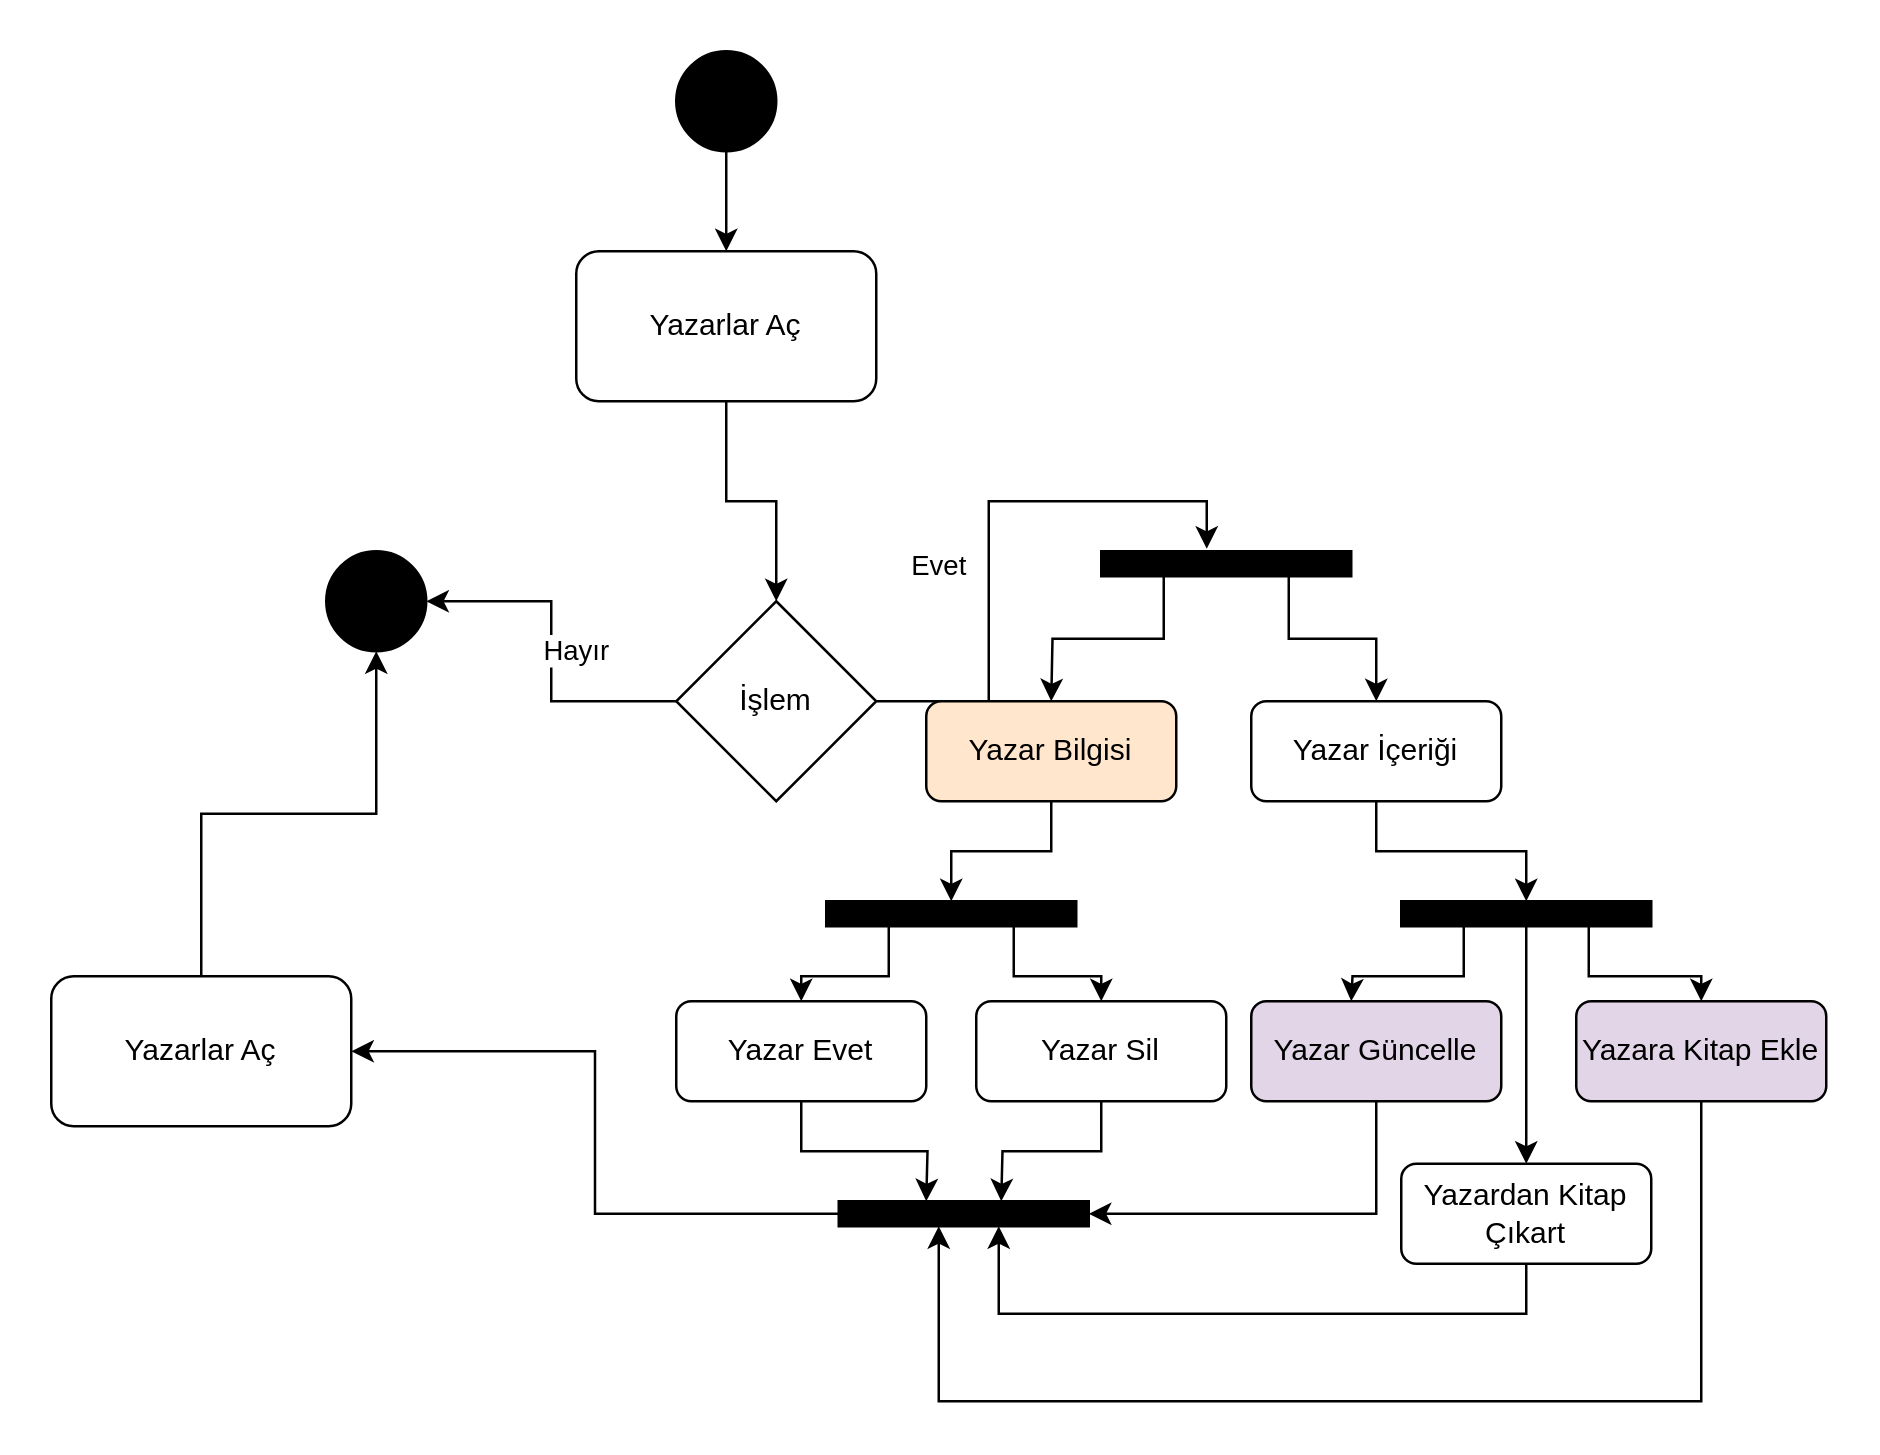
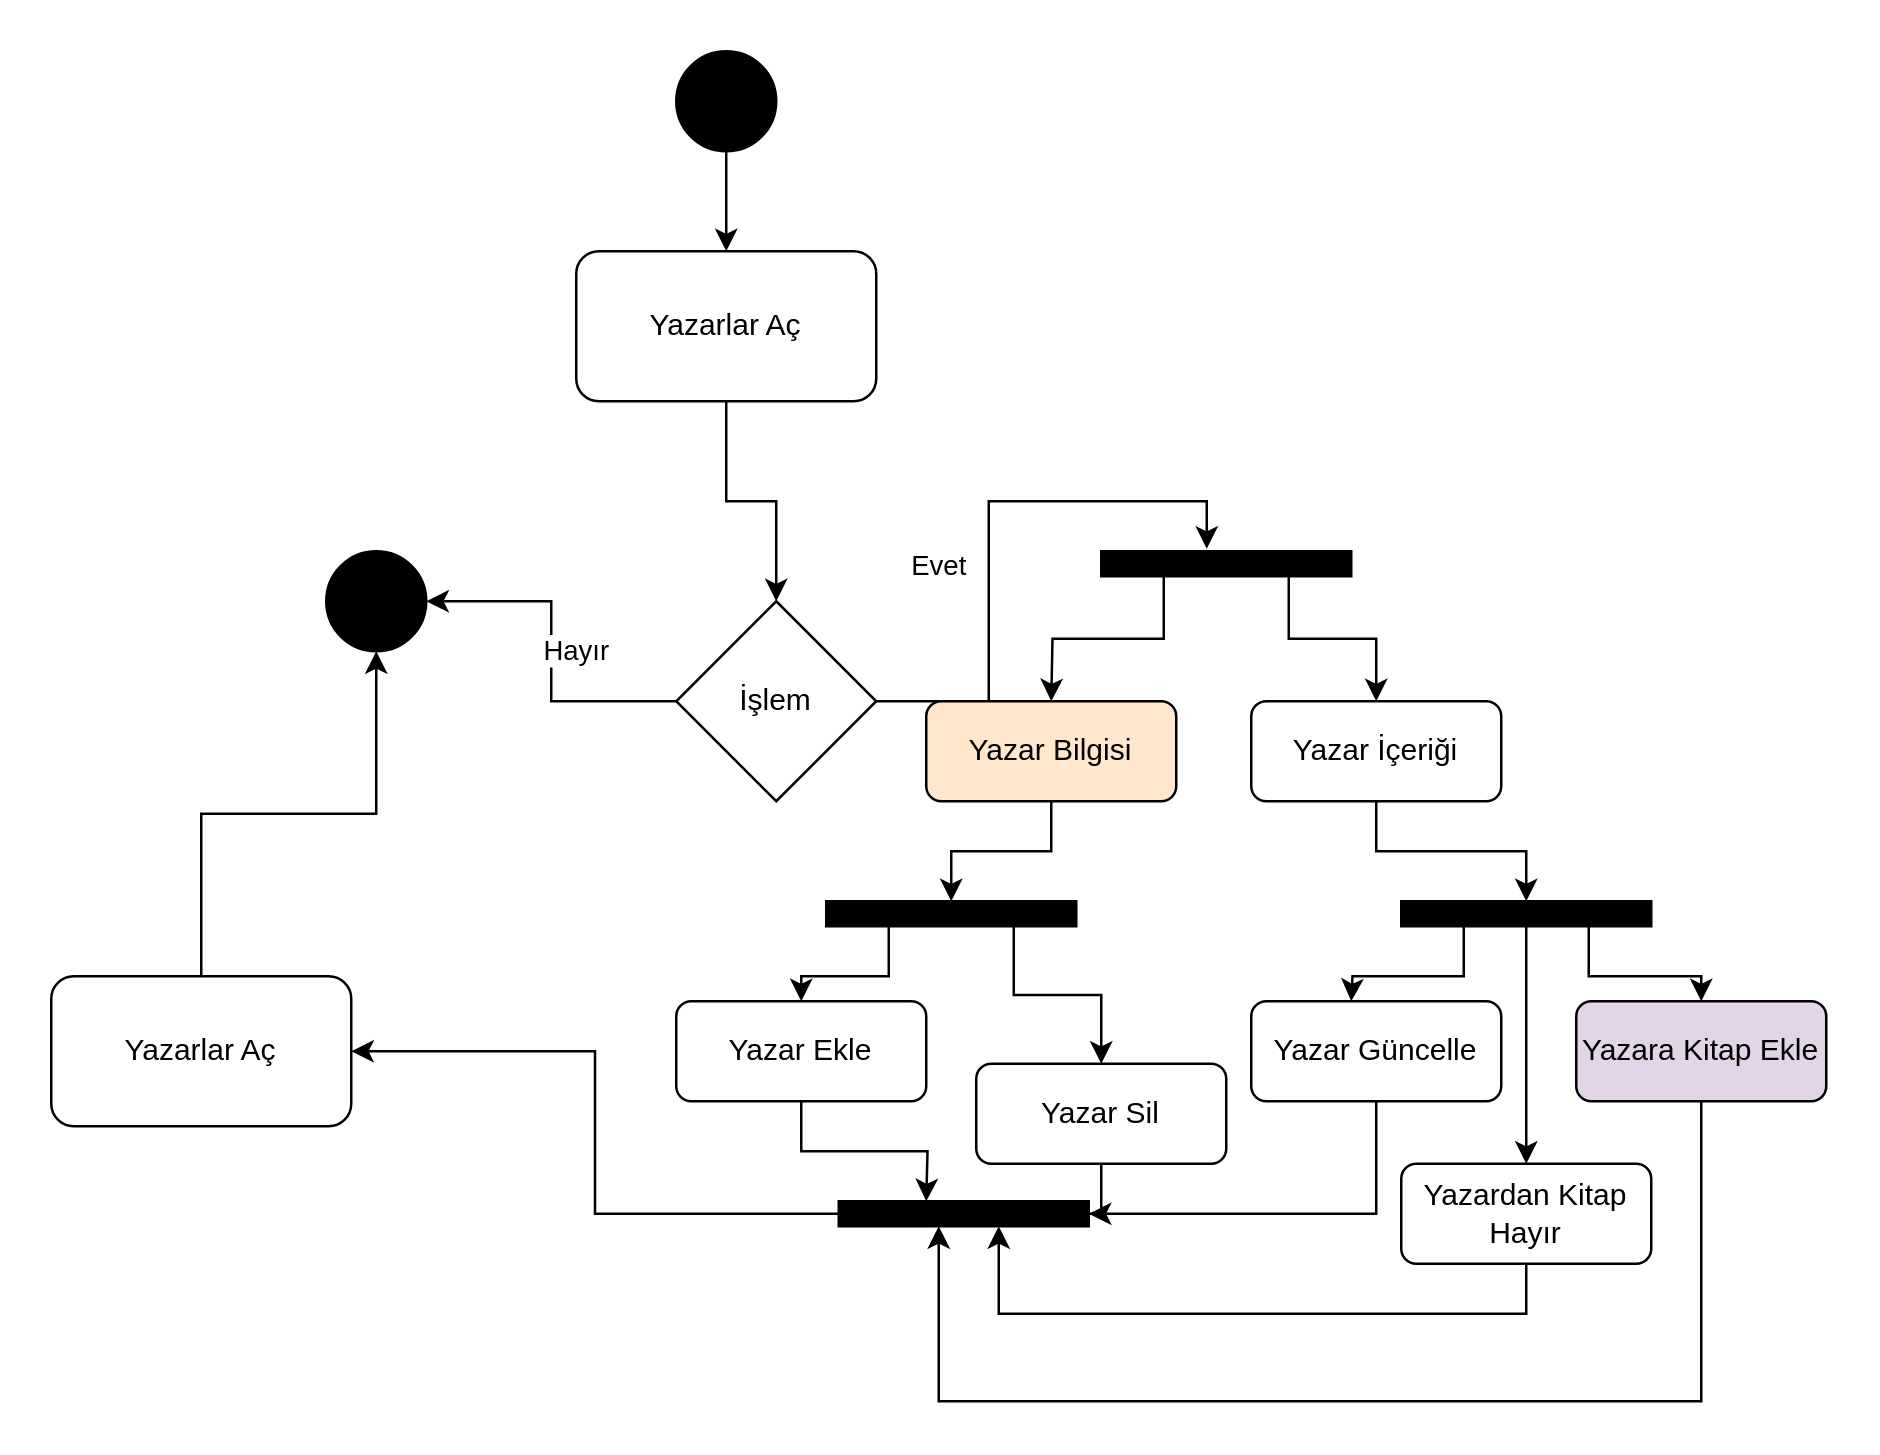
(801, 1051) -> (801, 1051)
(1101, 1051) -> (1101, 1114)
(1376, 1051) -> (1376, 1051)
(1526, 1214) -> (1526, 1214)
